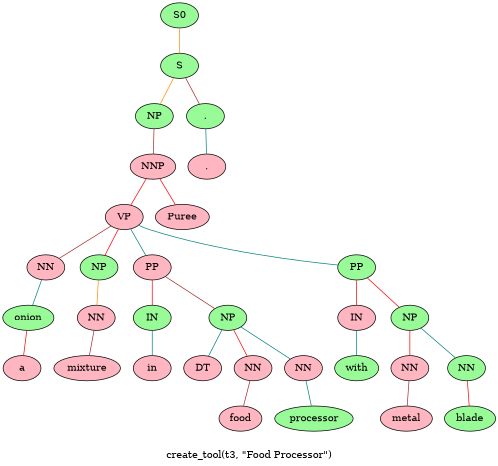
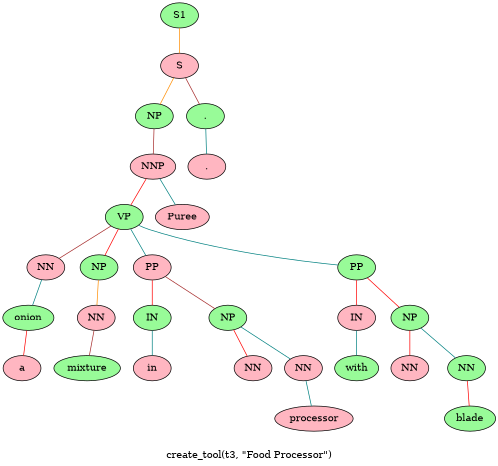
(180, 15) -> (180, 15)
(180, 66) -> (180, 66)
(168, 192) -> (168, 192)
(124, 217) -> (124, 217)
(87, 368) -> (87, 368)
(203, 368) -> none
(240, 419) -> none
(314, 419) -> (314, 419)
(406, 419) -> none
